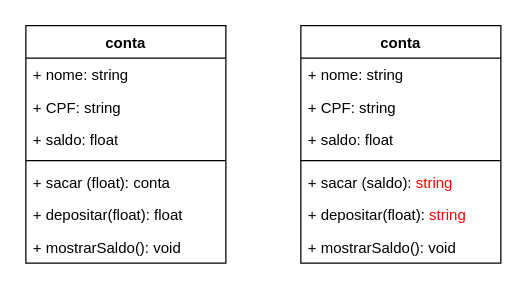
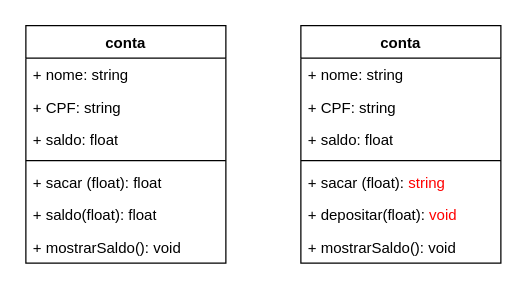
(116, 183) -> (114, 183)
(393, 183) -> (393, 183)
(126, 216) -> (110, 216)
(402, 225) -> (397, 216)
